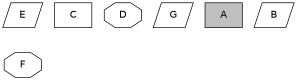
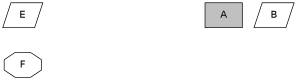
(73, 15) -> none
(123, 15) -> none
(173, 15) -> none
